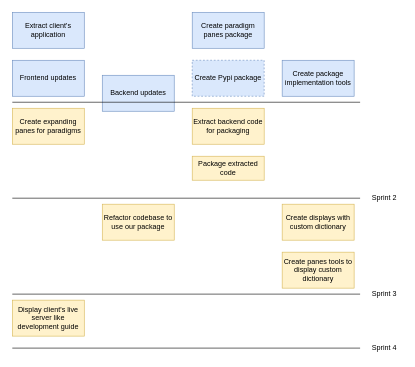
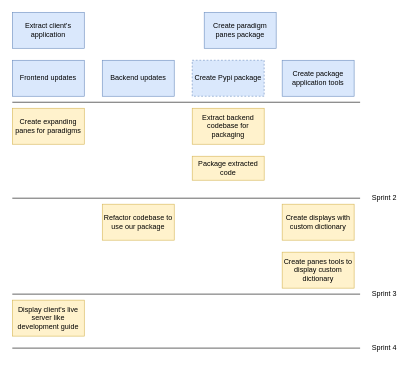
(228, 30) -> (240, 30)
(318, 78) -> (318, 78)
(138, 93) -> (138, 78)
(228, 126) -> (228, 126)
